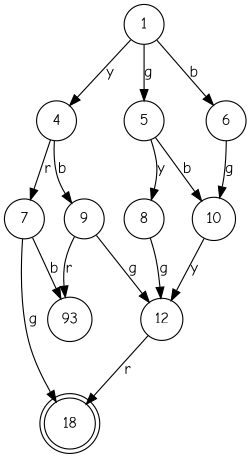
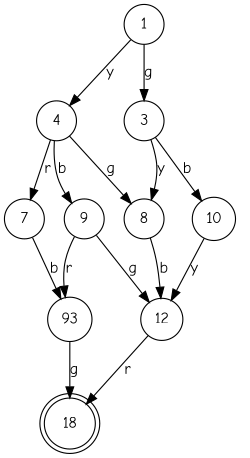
(144, 121) -> (144, 121)
(226, 121) -> none
none -> (86, 154)
(164, 269) -> (164, 269)
(24, 318) -> (70, 364)
